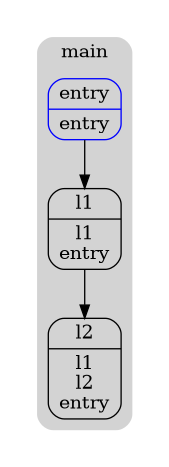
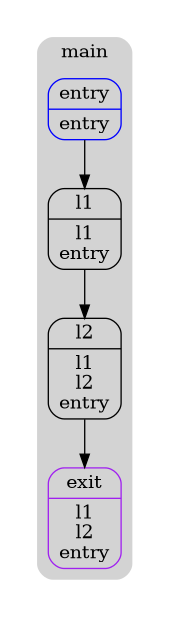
none -> (85, 518)
